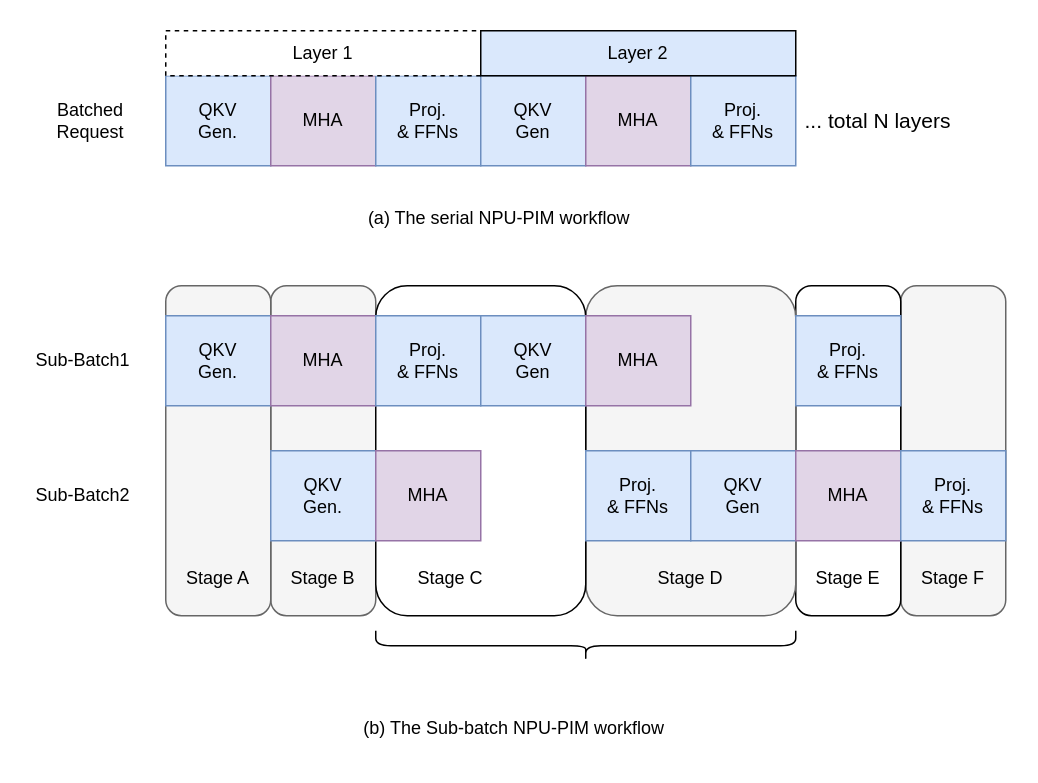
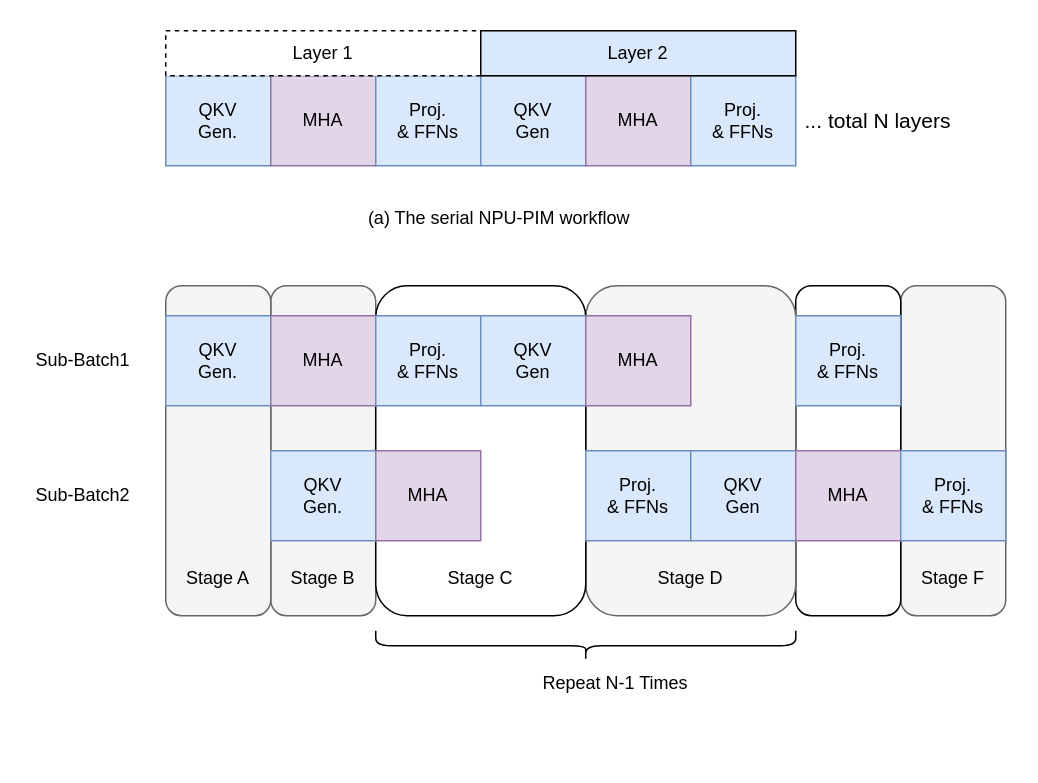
(91, 121) -> none
(451, 578) -> (481, 578)
(848, 578) -> none
none -> (616, 683)
(515, 728) -> none
